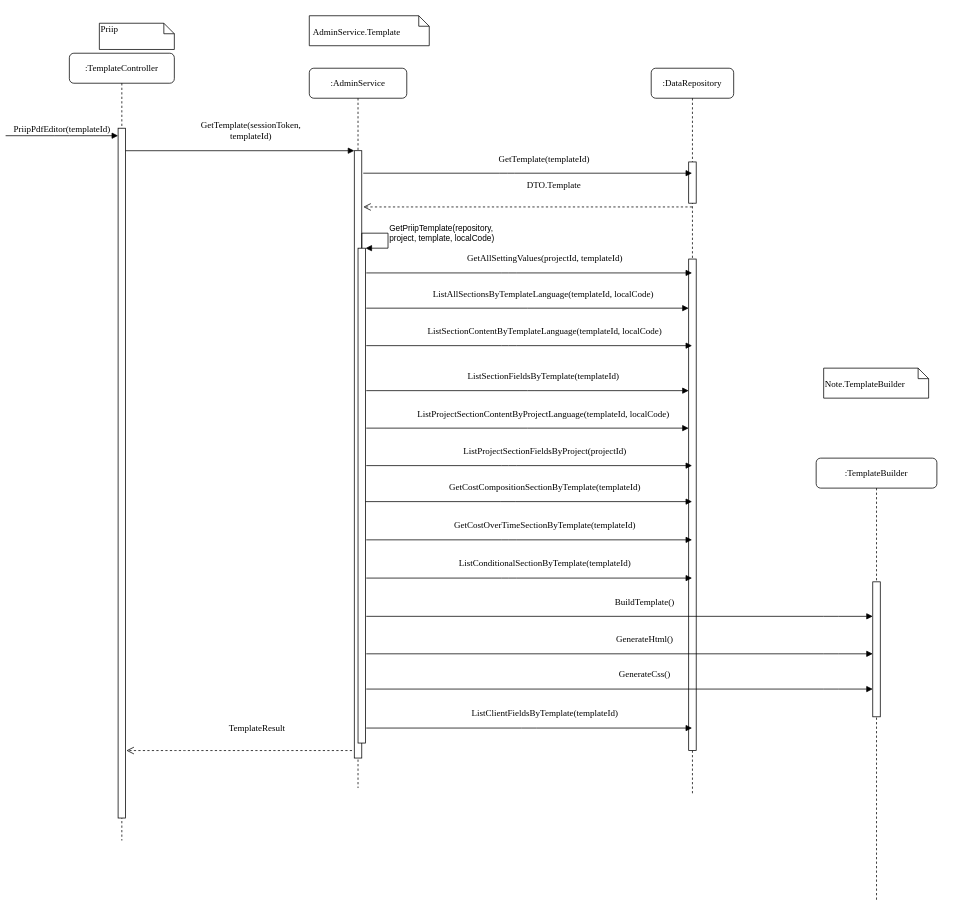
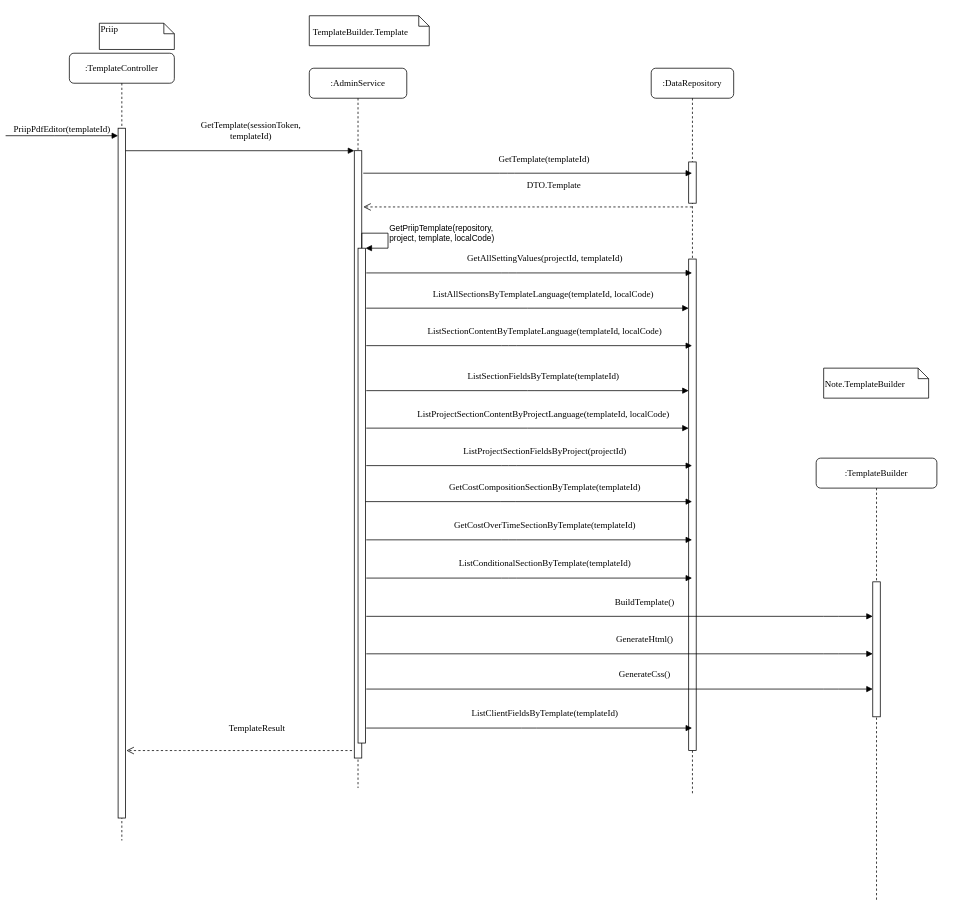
(359, 22) -> (366, 22)
